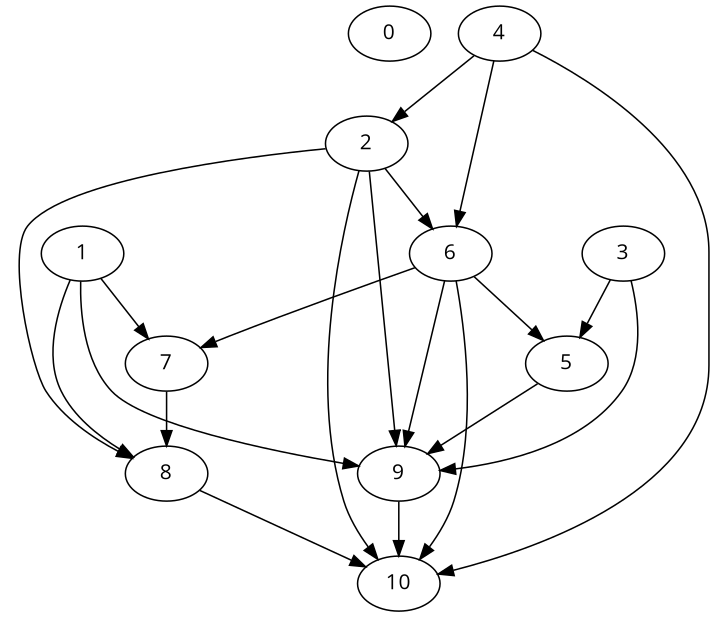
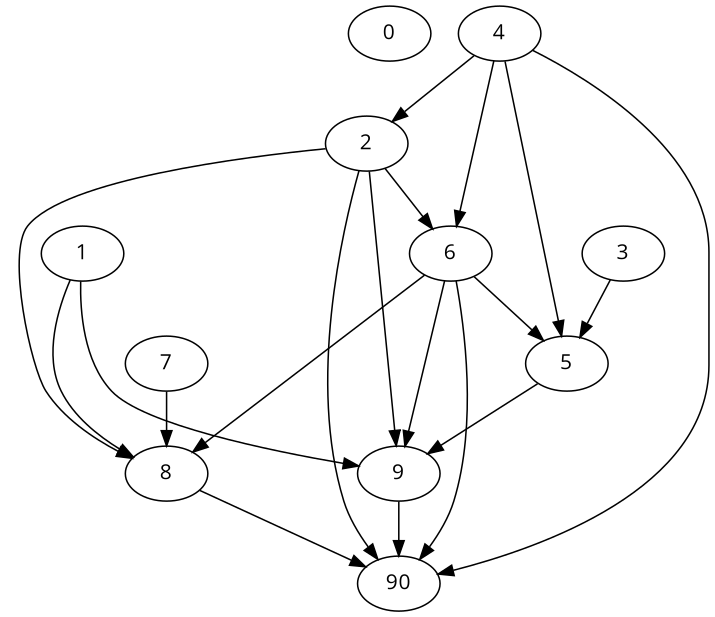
none -> (532, 191)
(120, 303) -> none
(315, 304) -> (315, 359)
(596, 418) -> none
(399, 584) -> (399, 584)
